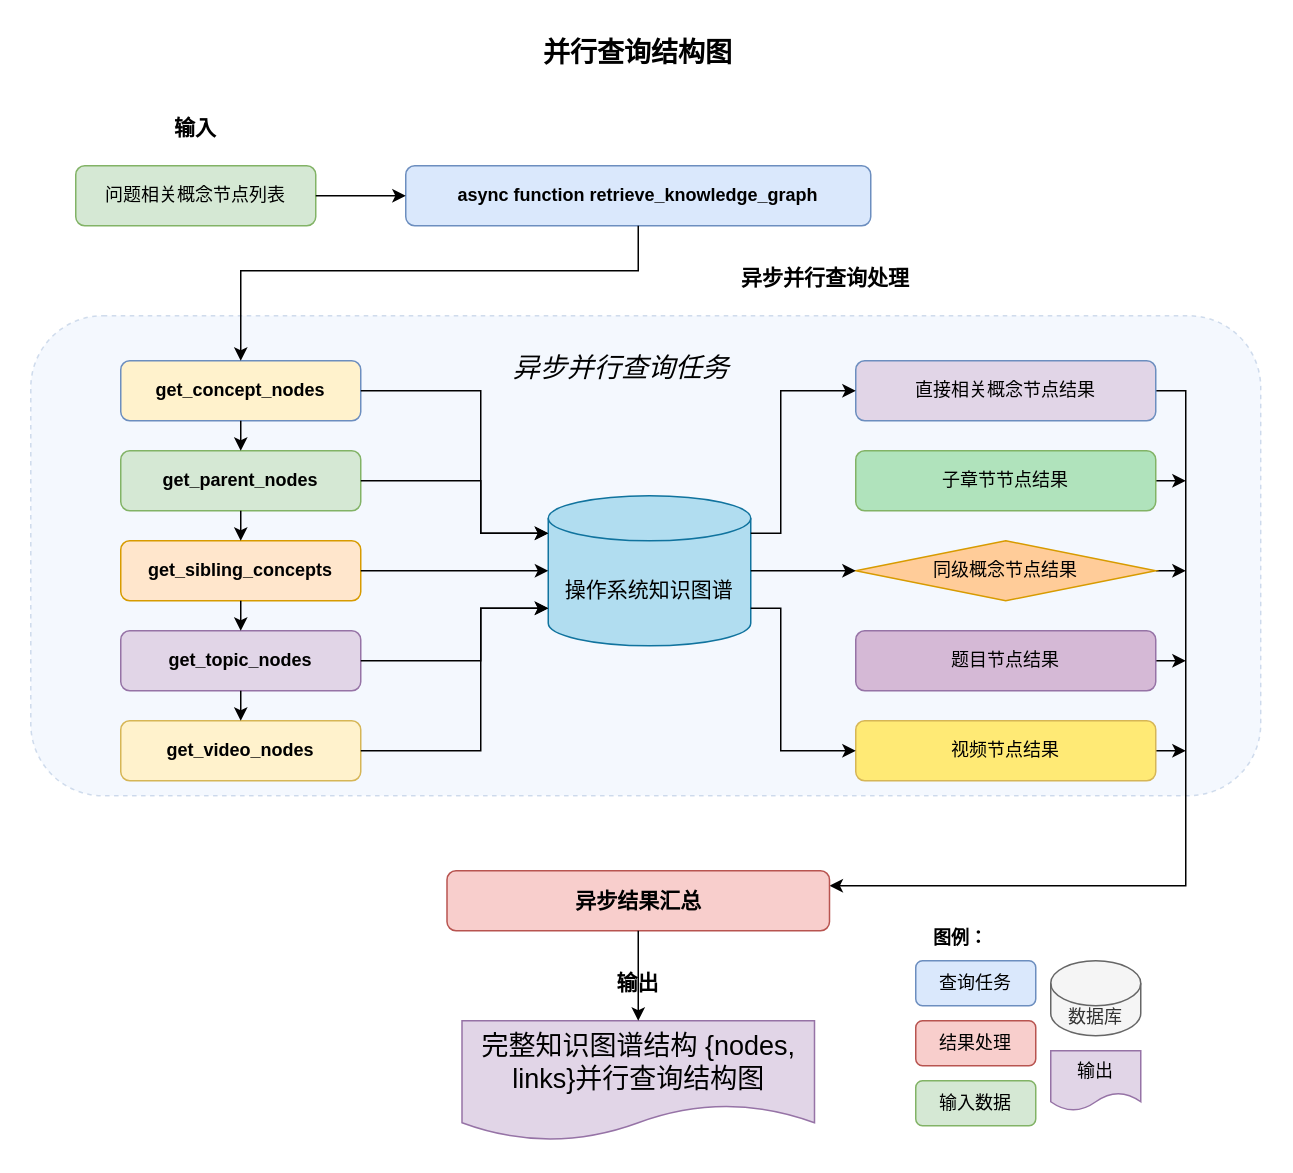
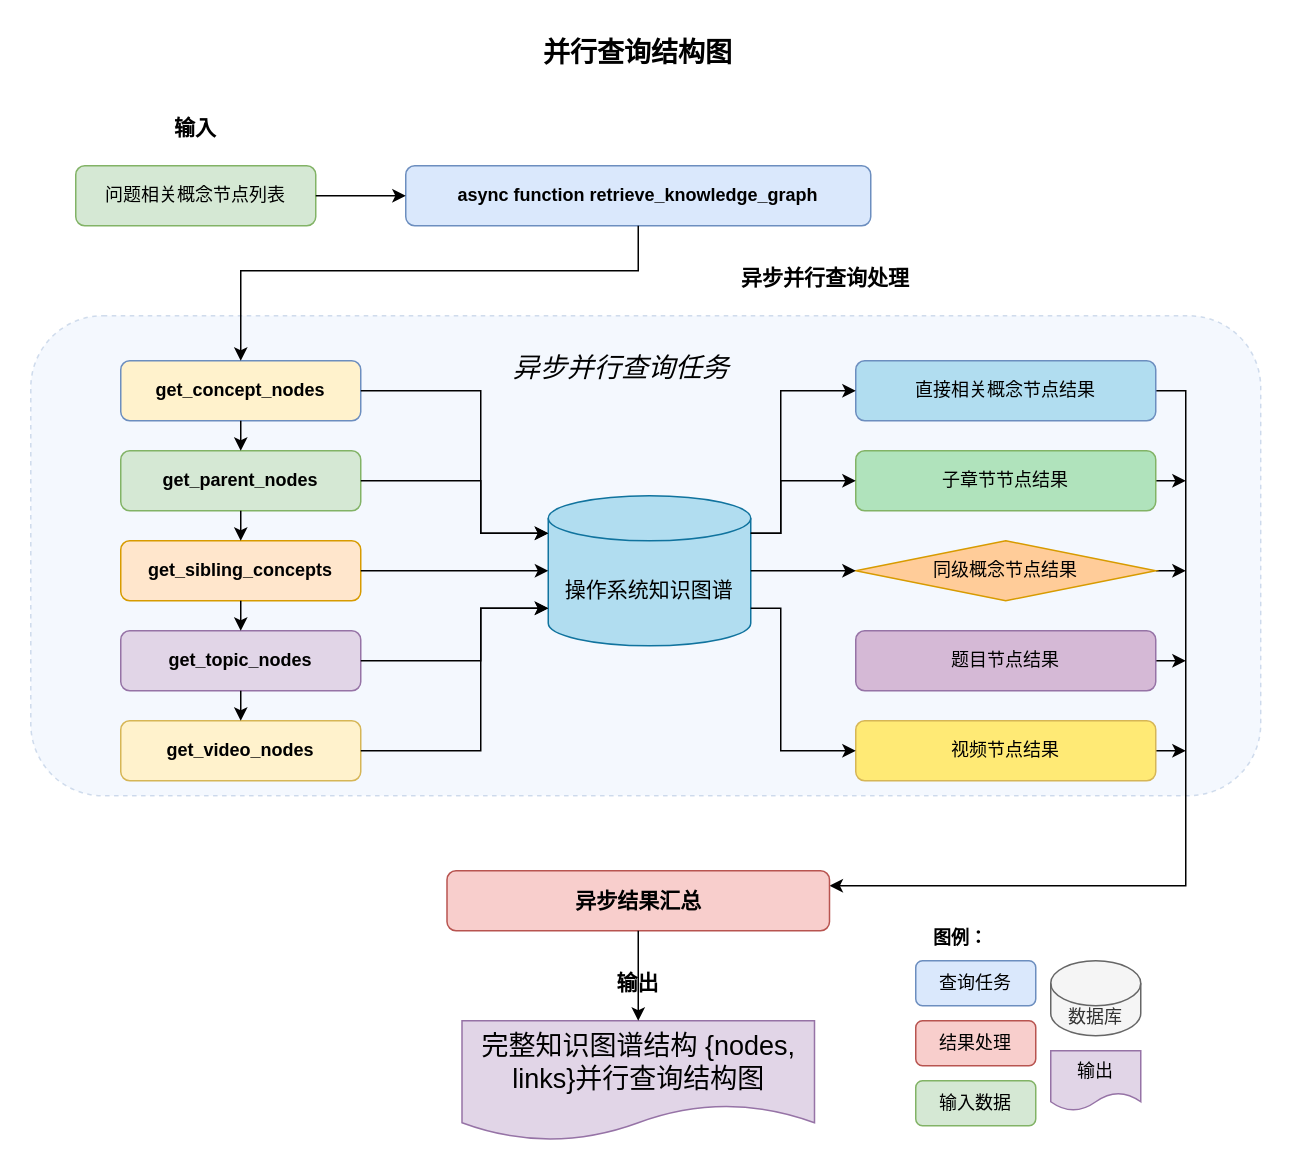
(1006, 391) -> (1006, 391)
none -> (814, 481)
